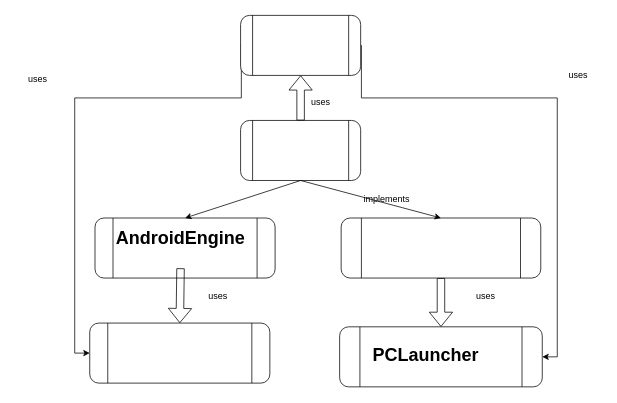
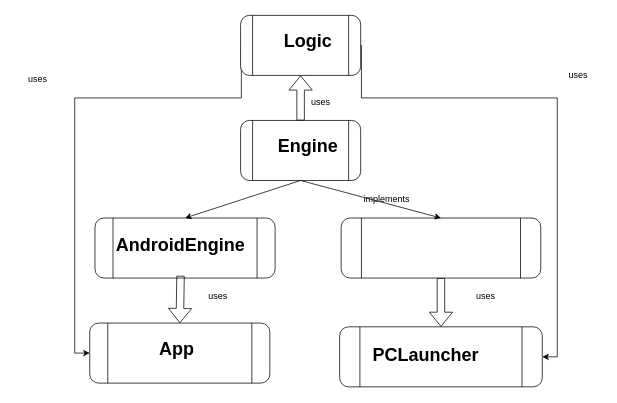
none -> (308, 45)
none -> (308, 150)
(180, 246) -> (180, 253)
none -> (177, 357)
